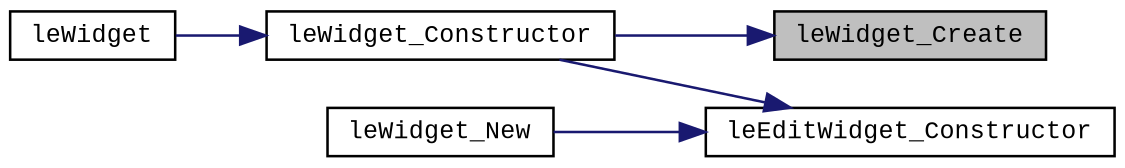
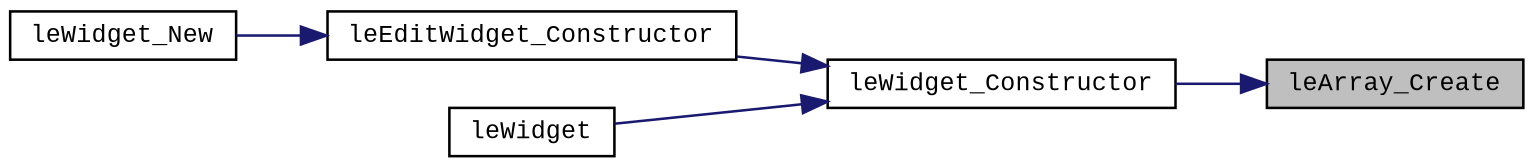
(910, 36) -> (1395, 84)
(662, 81) -> (769, 60)
